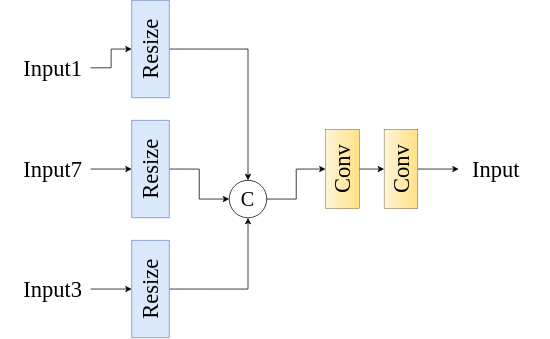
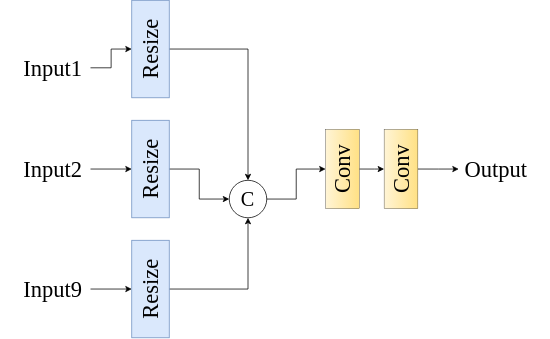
(53, 169) -> (53, 169)
(496, 169) -> (496, 169)
(53, 289) -> (53, 289)
